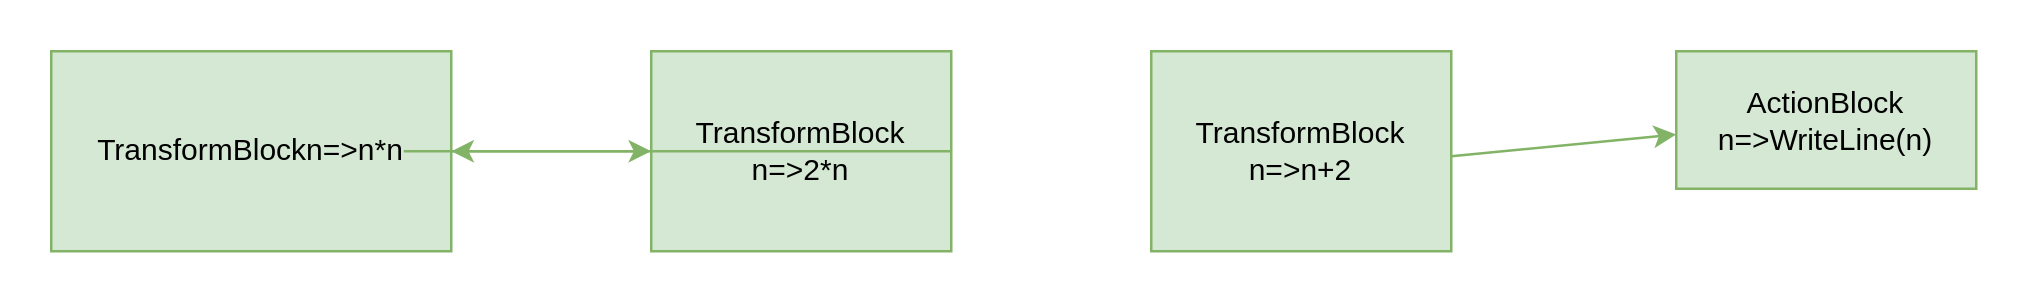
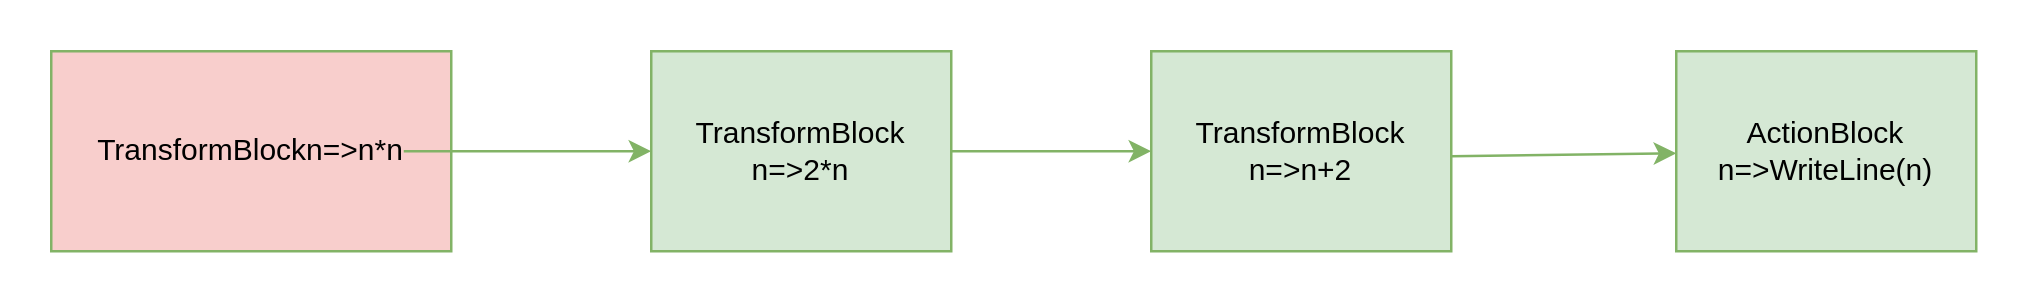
(1826, 120) -> (1826, 151)
(251, 151) -> (251, 151)
(801, 151) -> (1043, 151)
